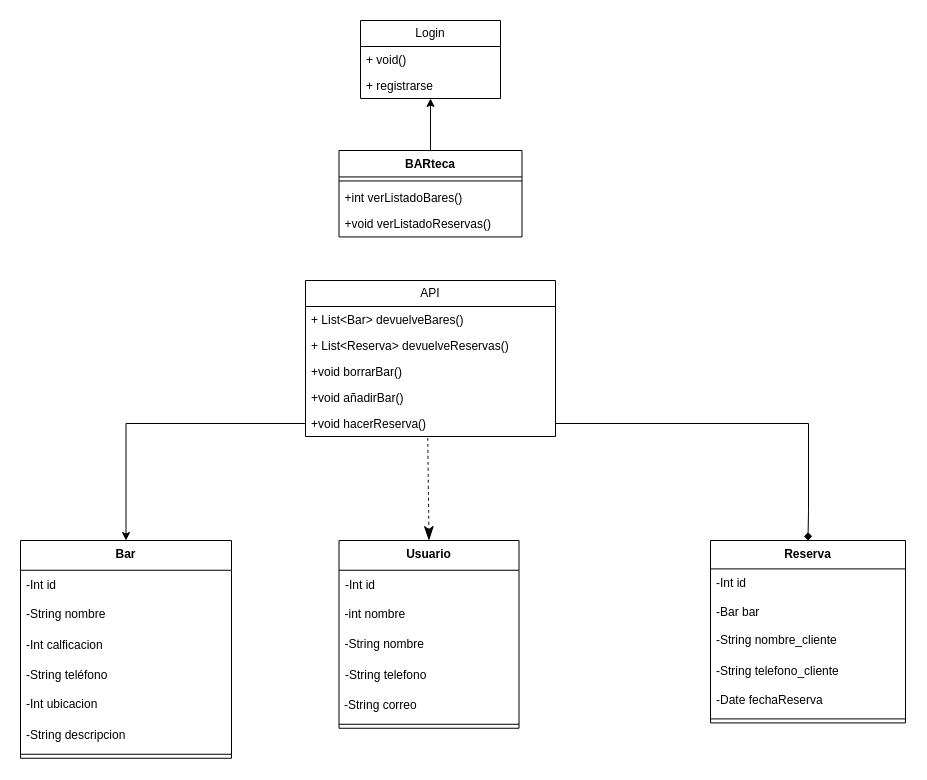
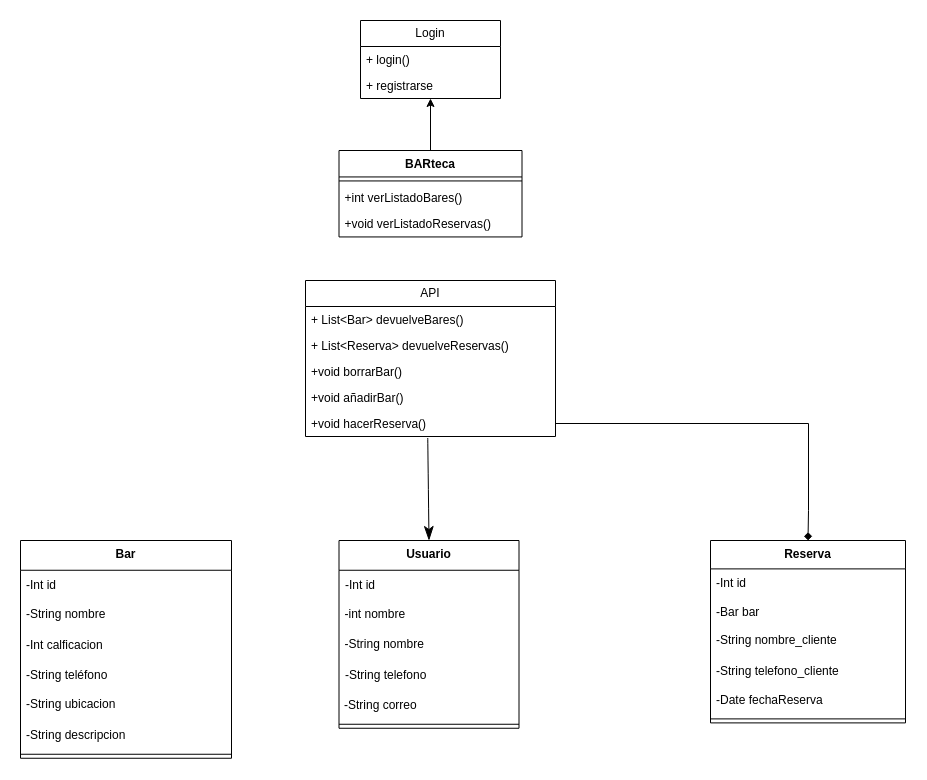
(390, 61) -> (392, 61)
(161, 424) -> none
(428, 484) -> (428, 484)
(68, 704) -> (77, 704)
